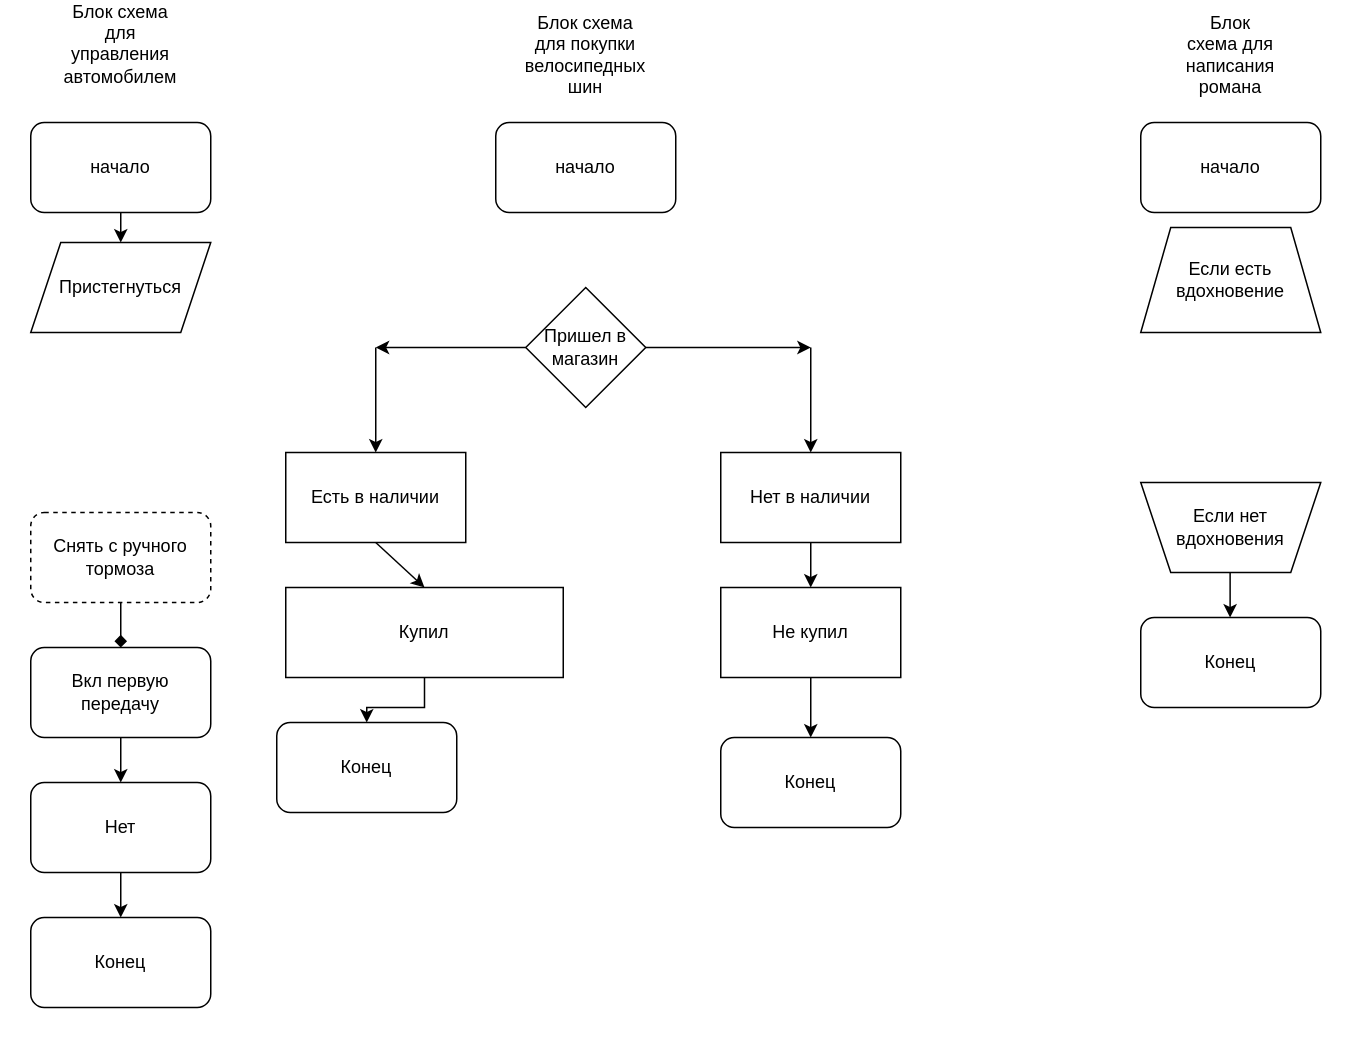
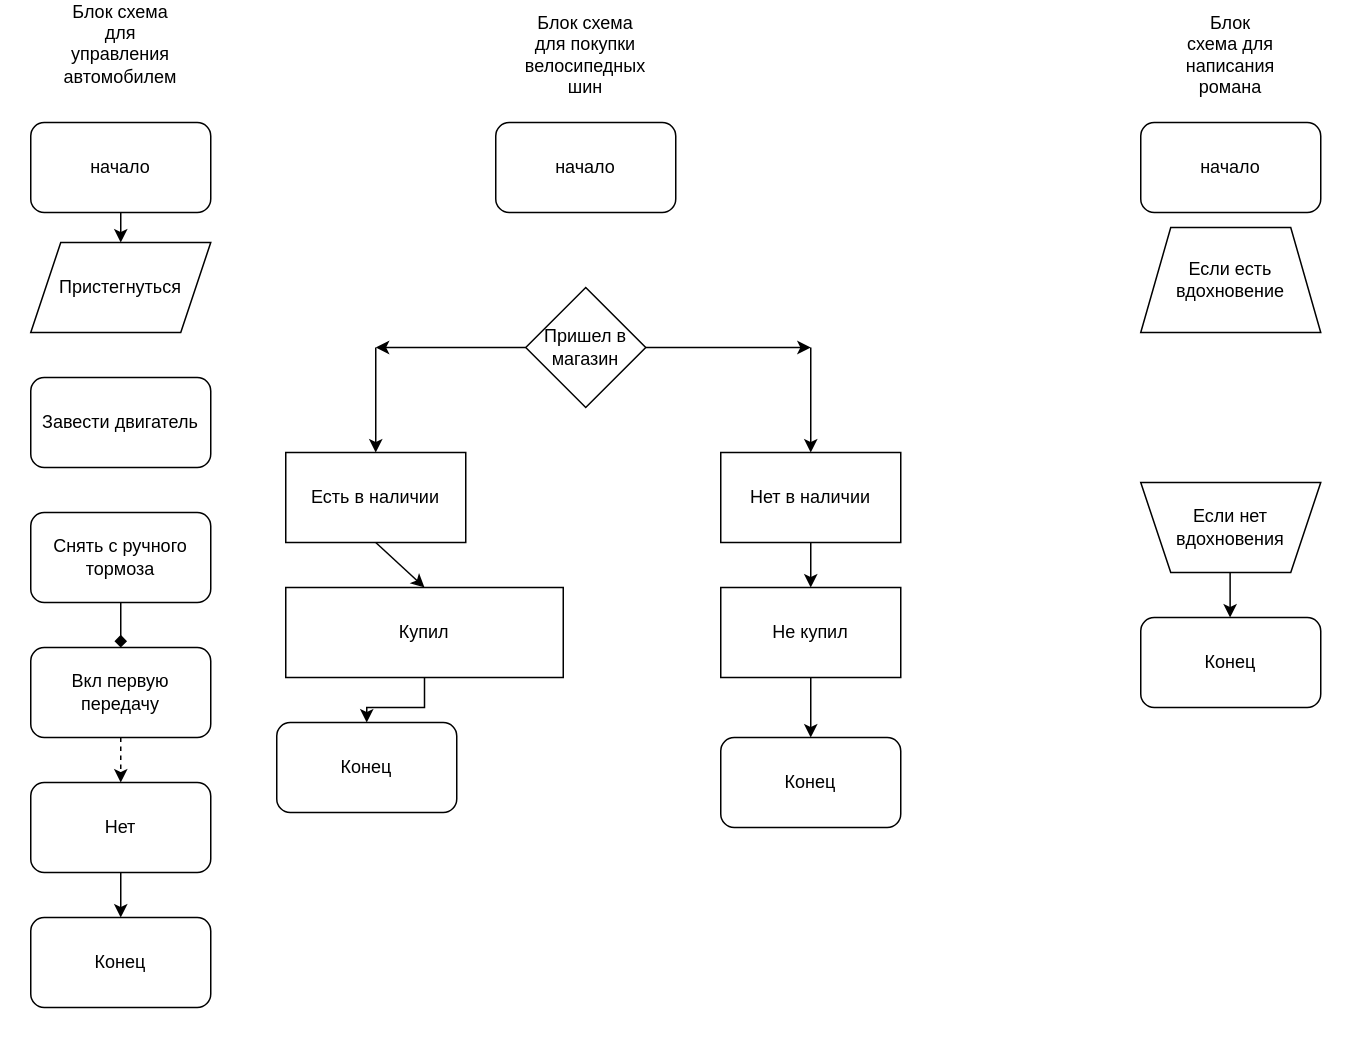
none -> (121, 422)
(121, 557) -> (121, 557)
(121, 756) -> (121, 756)
